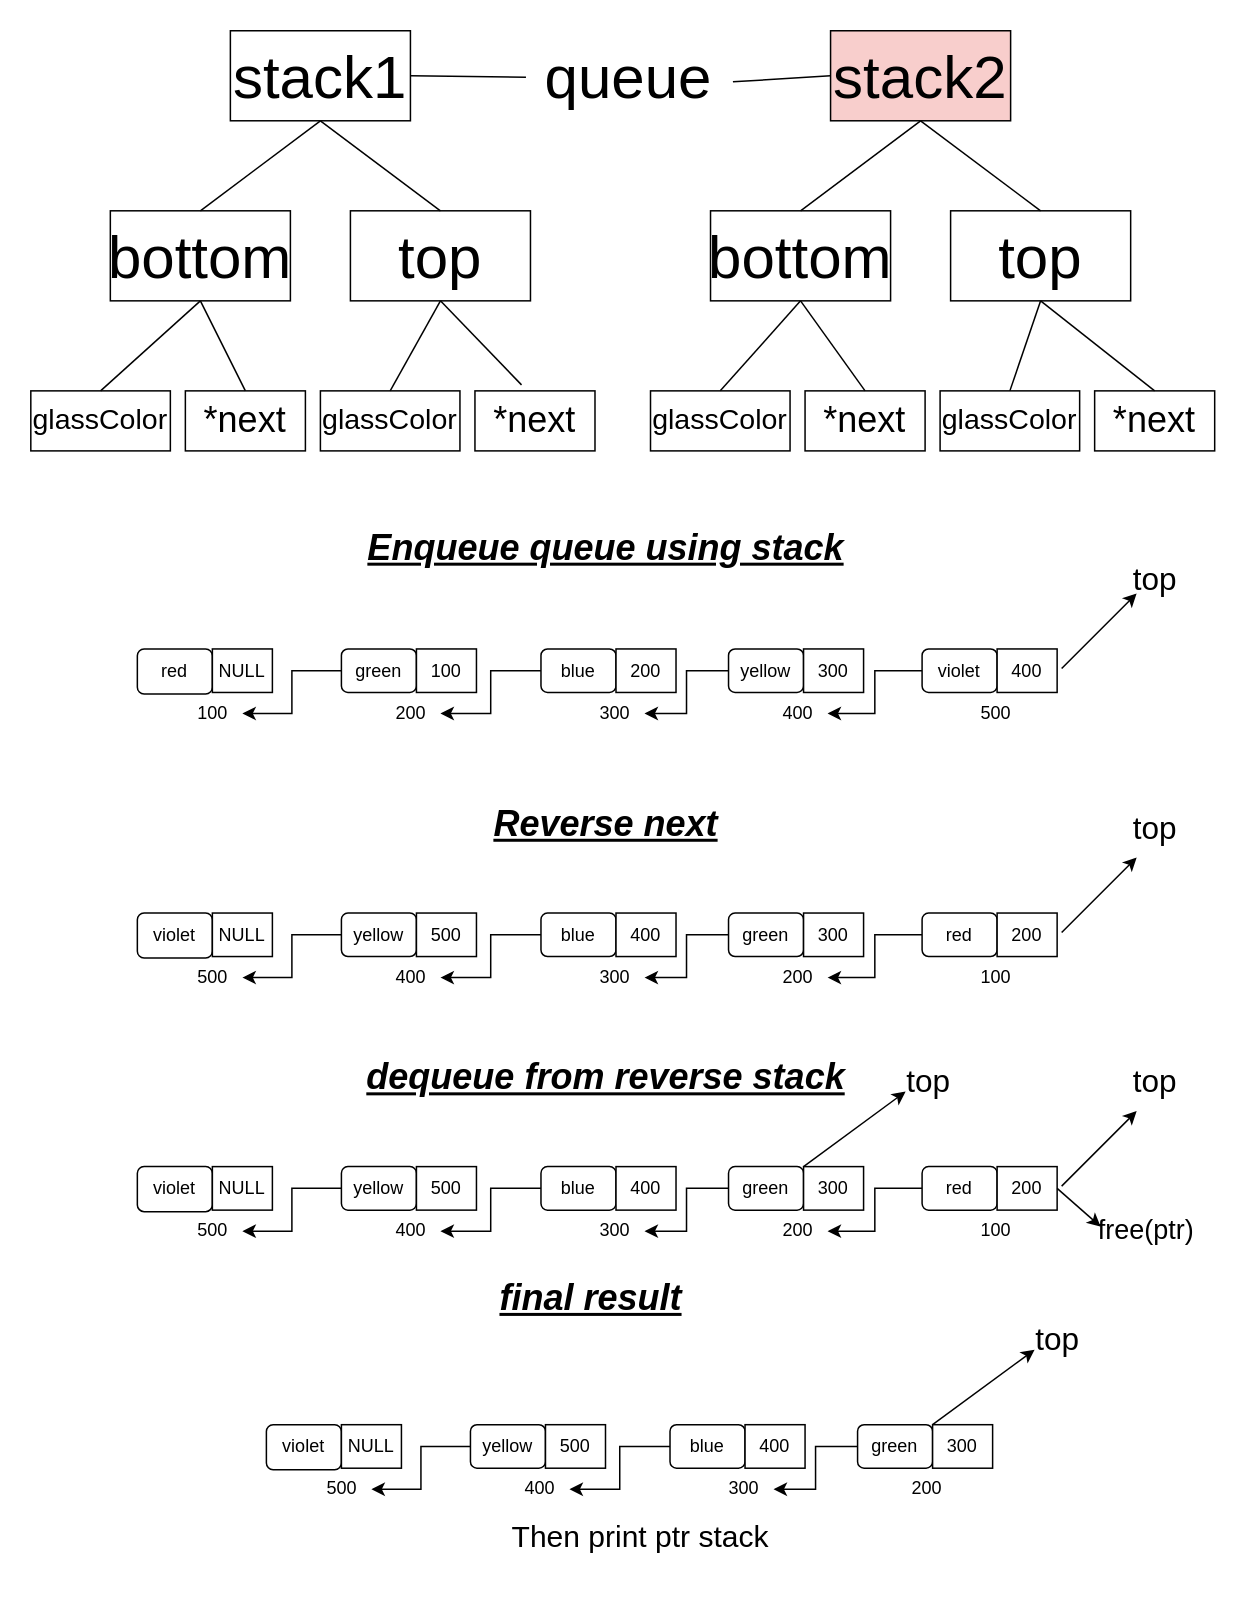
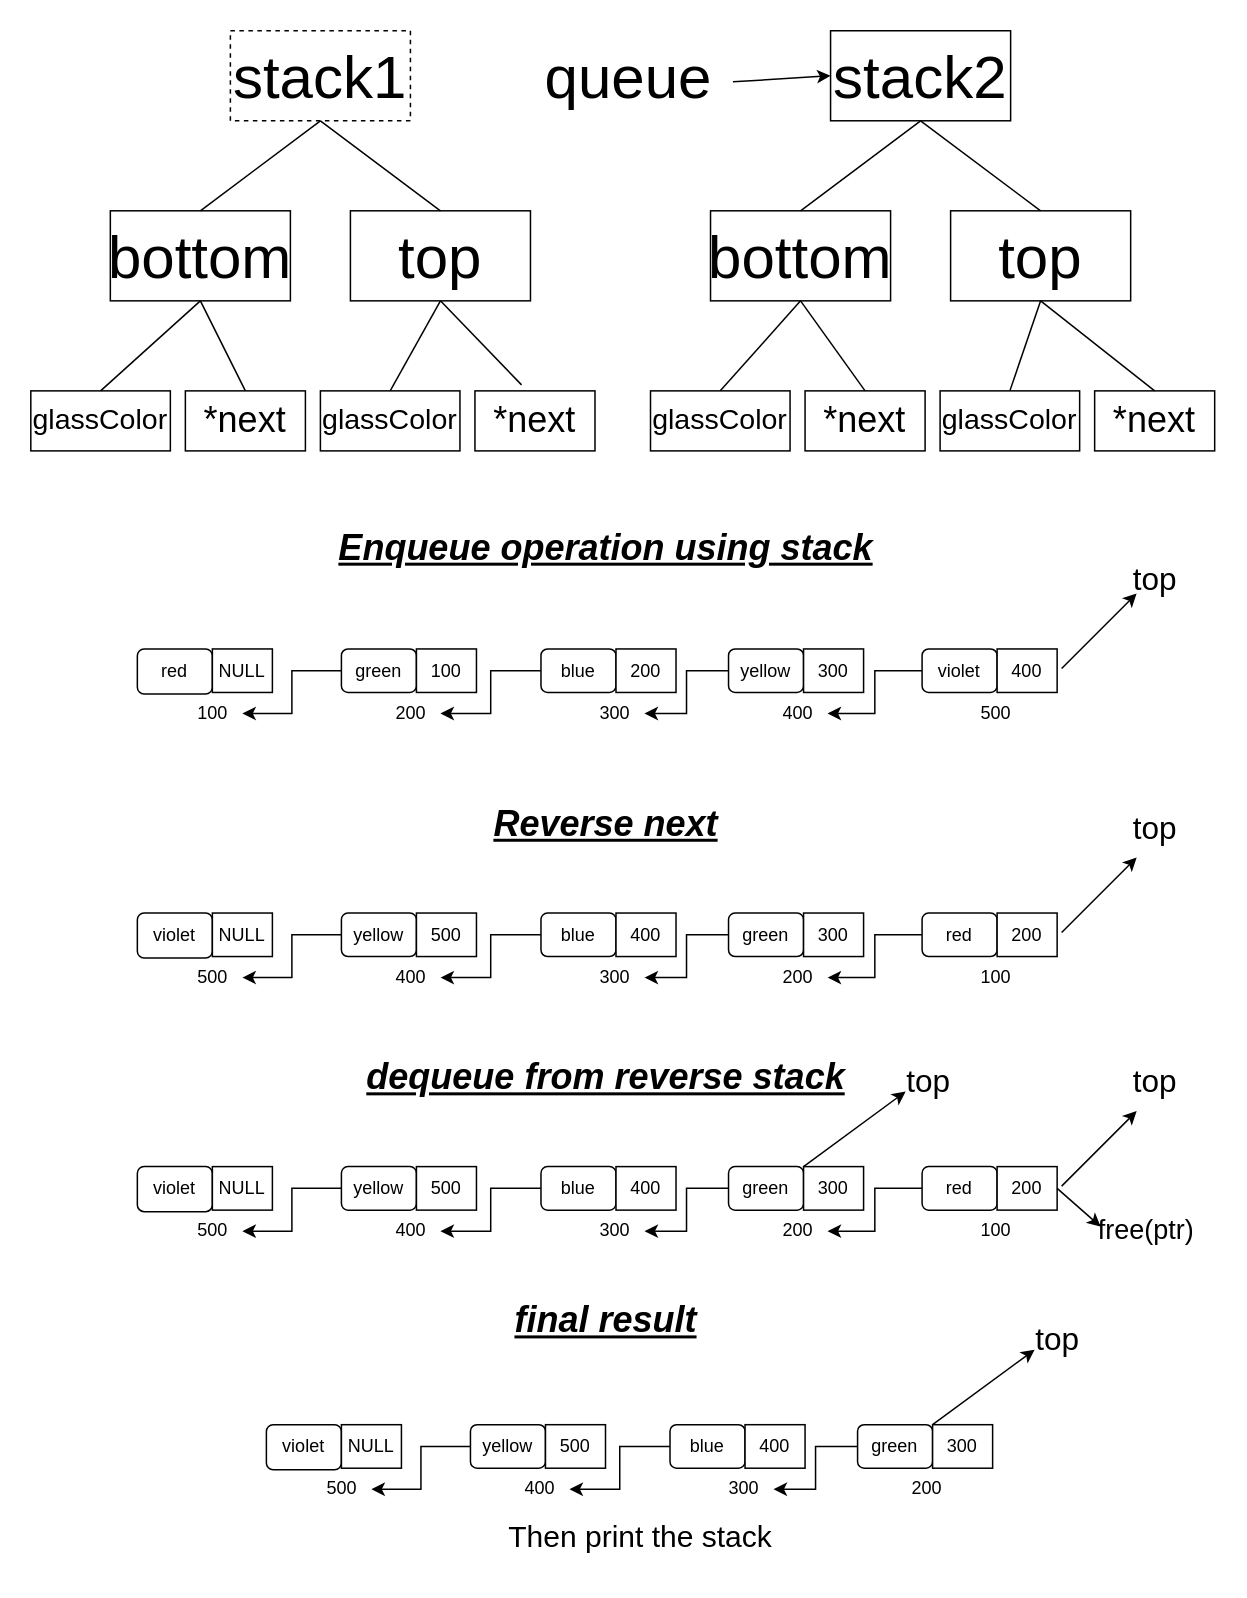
(320, 76) -> (320, 76)
(823, 76) -> (819, 76)
(920, 76) -> (920, 76)
(468, 77) -> none
(606, 548) -> (606, 548)
(590, 1298) -> (605, 1321)
(641, 1535) -> (641, 1535)
